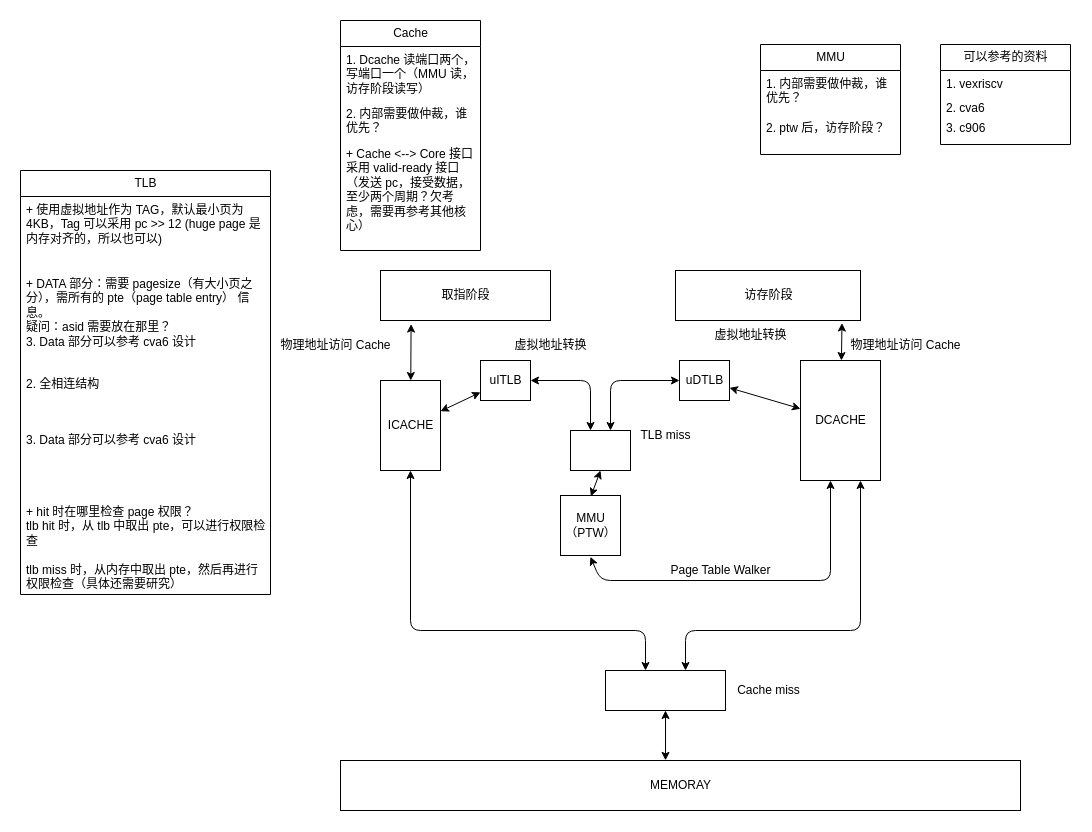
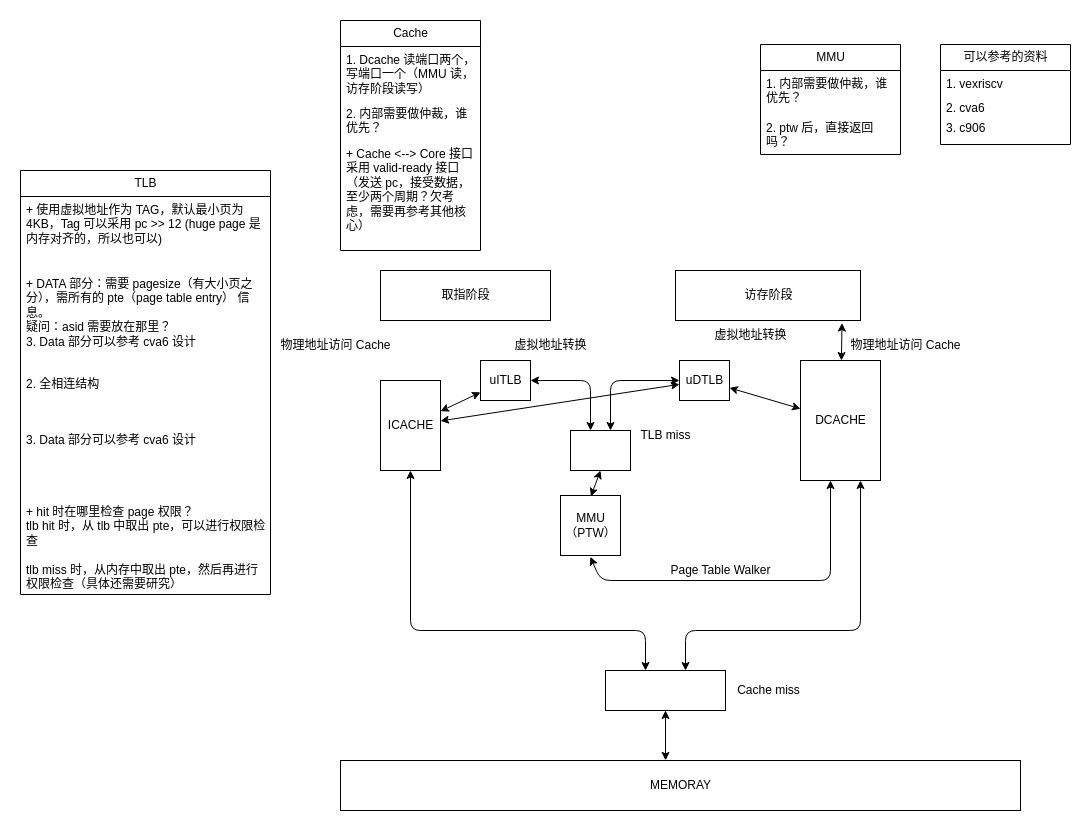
(827, 129) -> (832, 136)
(411, 353) -> (560, 403)
